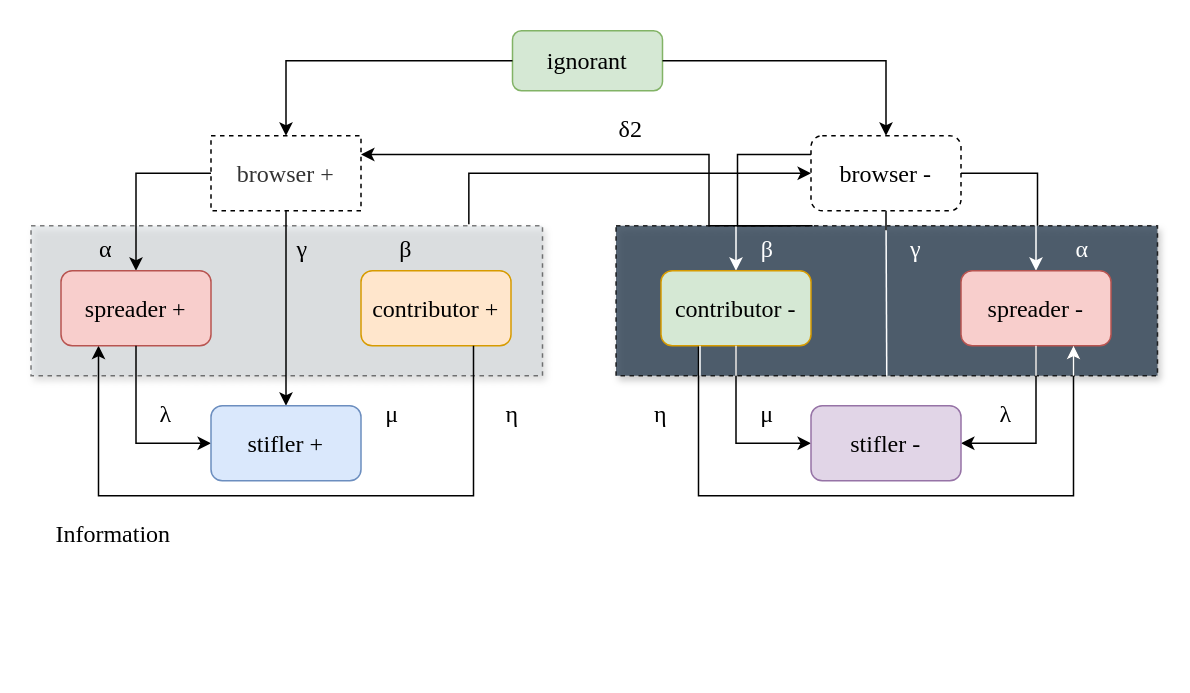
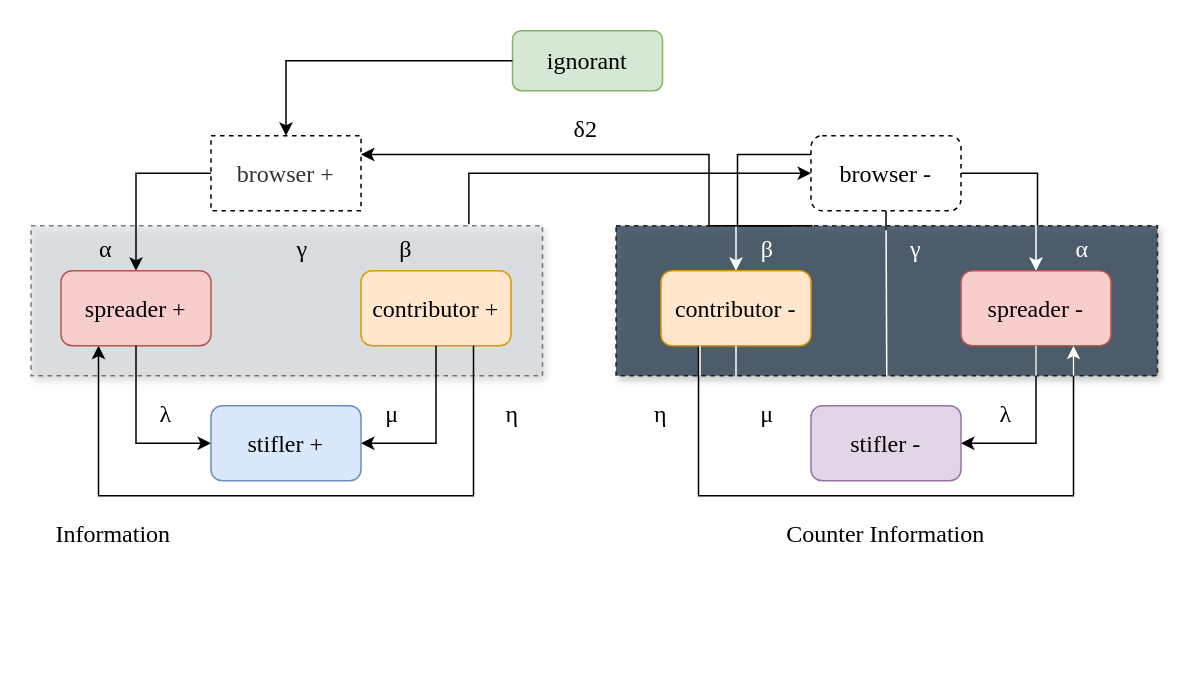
(807, 61) -> none
(631, 128) -> (586, 128)
(286, 304) -> none
(736, 308) -> (736, 308)
none -> (436, 427)
(736, 442) -> none
none -> (886, 533)
